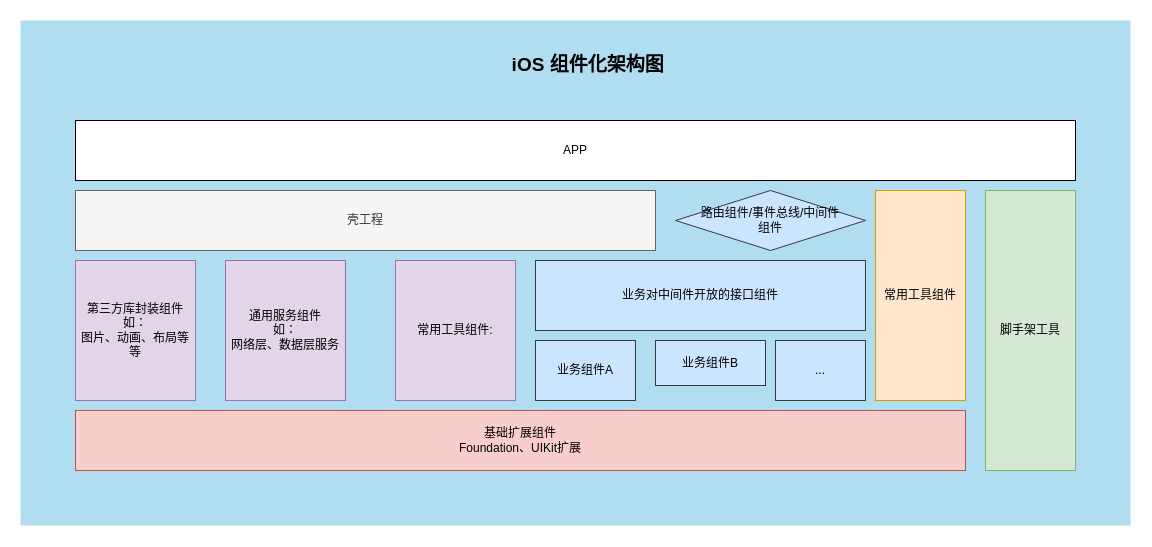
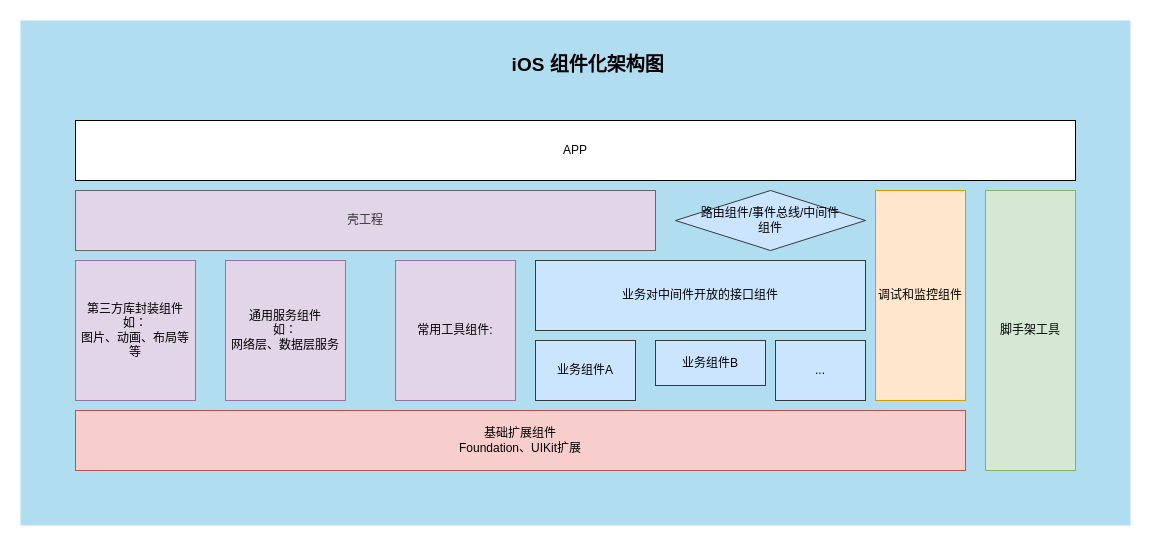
(366, 221) -> (366, 221)
(921, 296) -> (921, 296)
